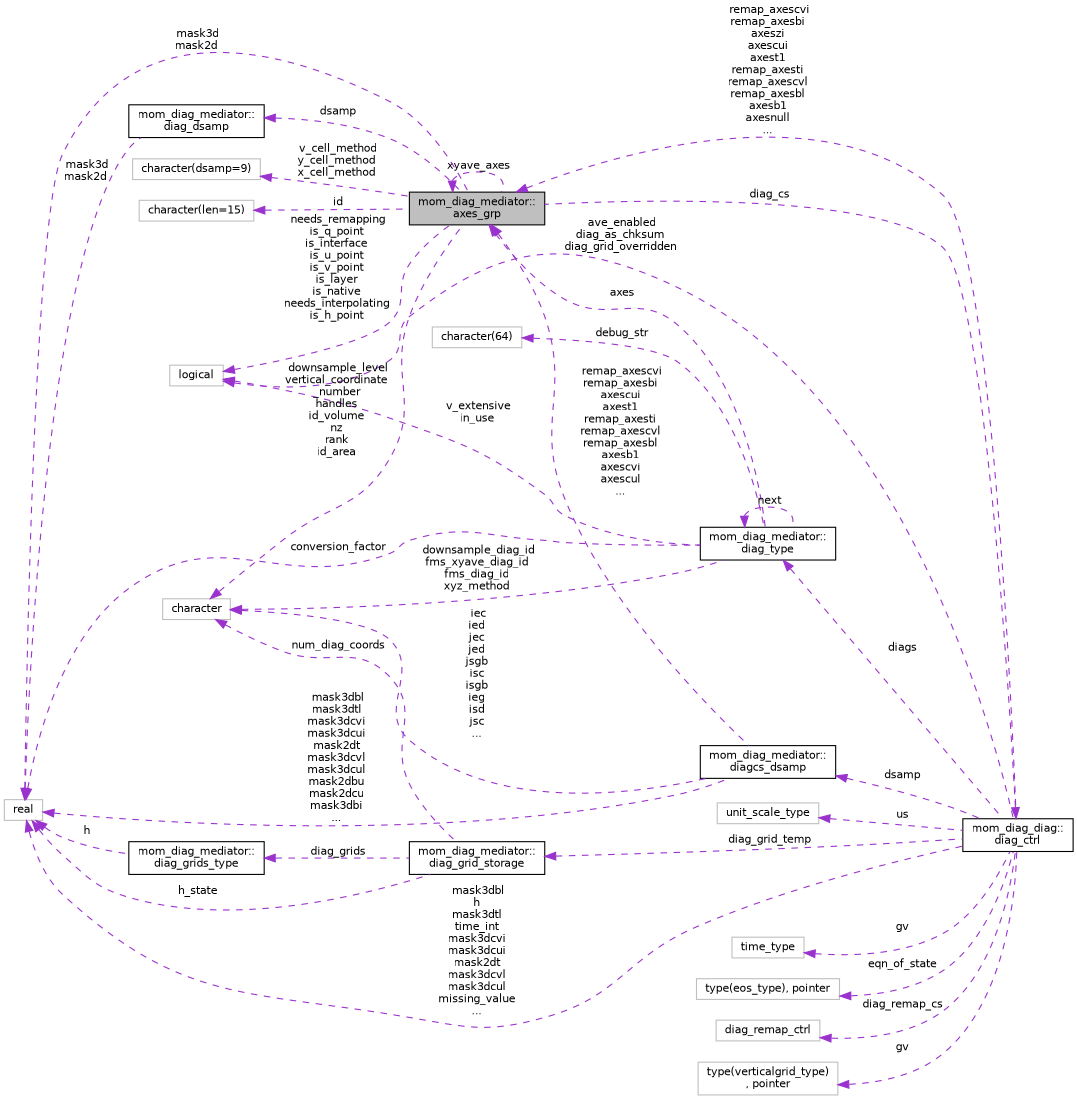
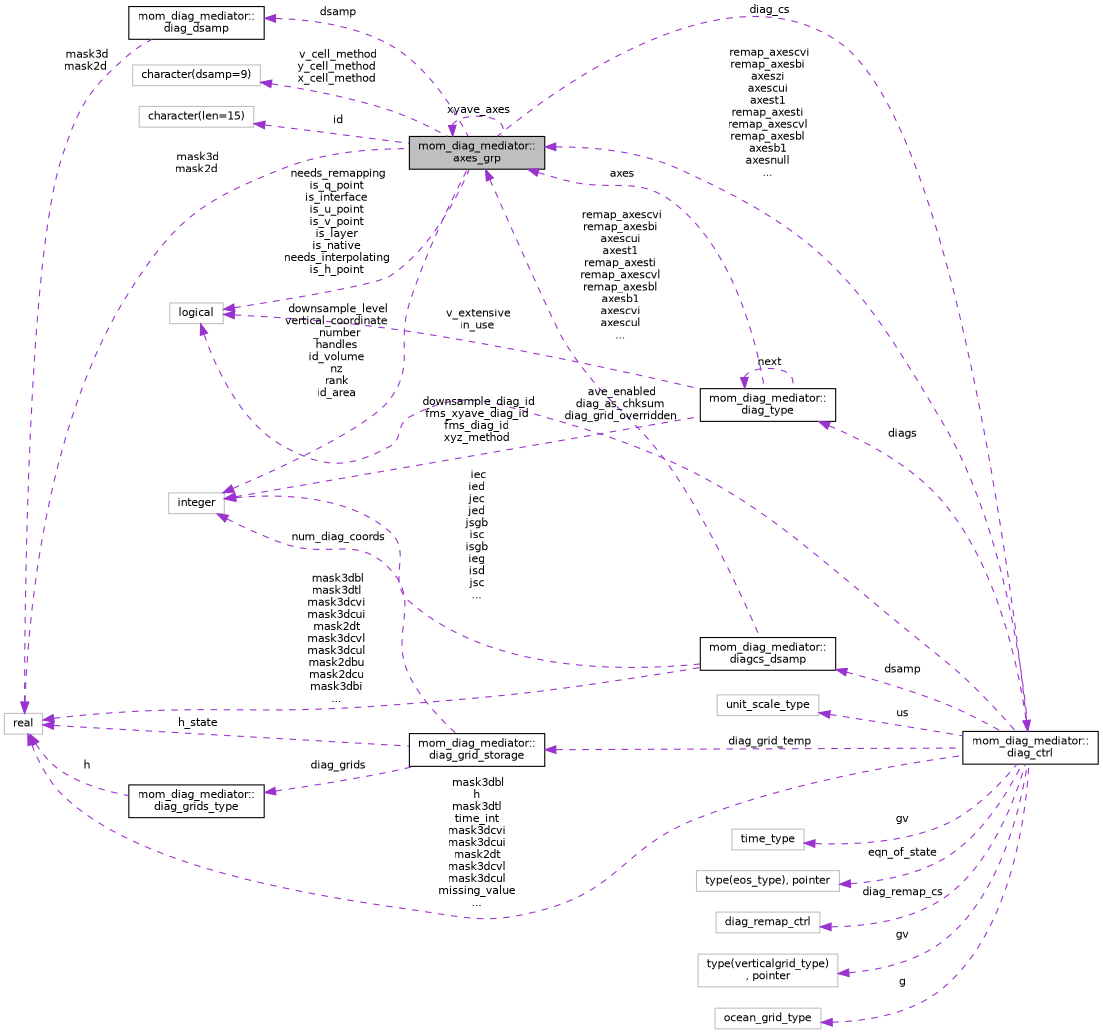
(477, 337) -> none
(300, 566) -> none
(196, 609) -> (196, 503)
(1018, 835) -> (1031, 748)
none -> (768, 1019)
